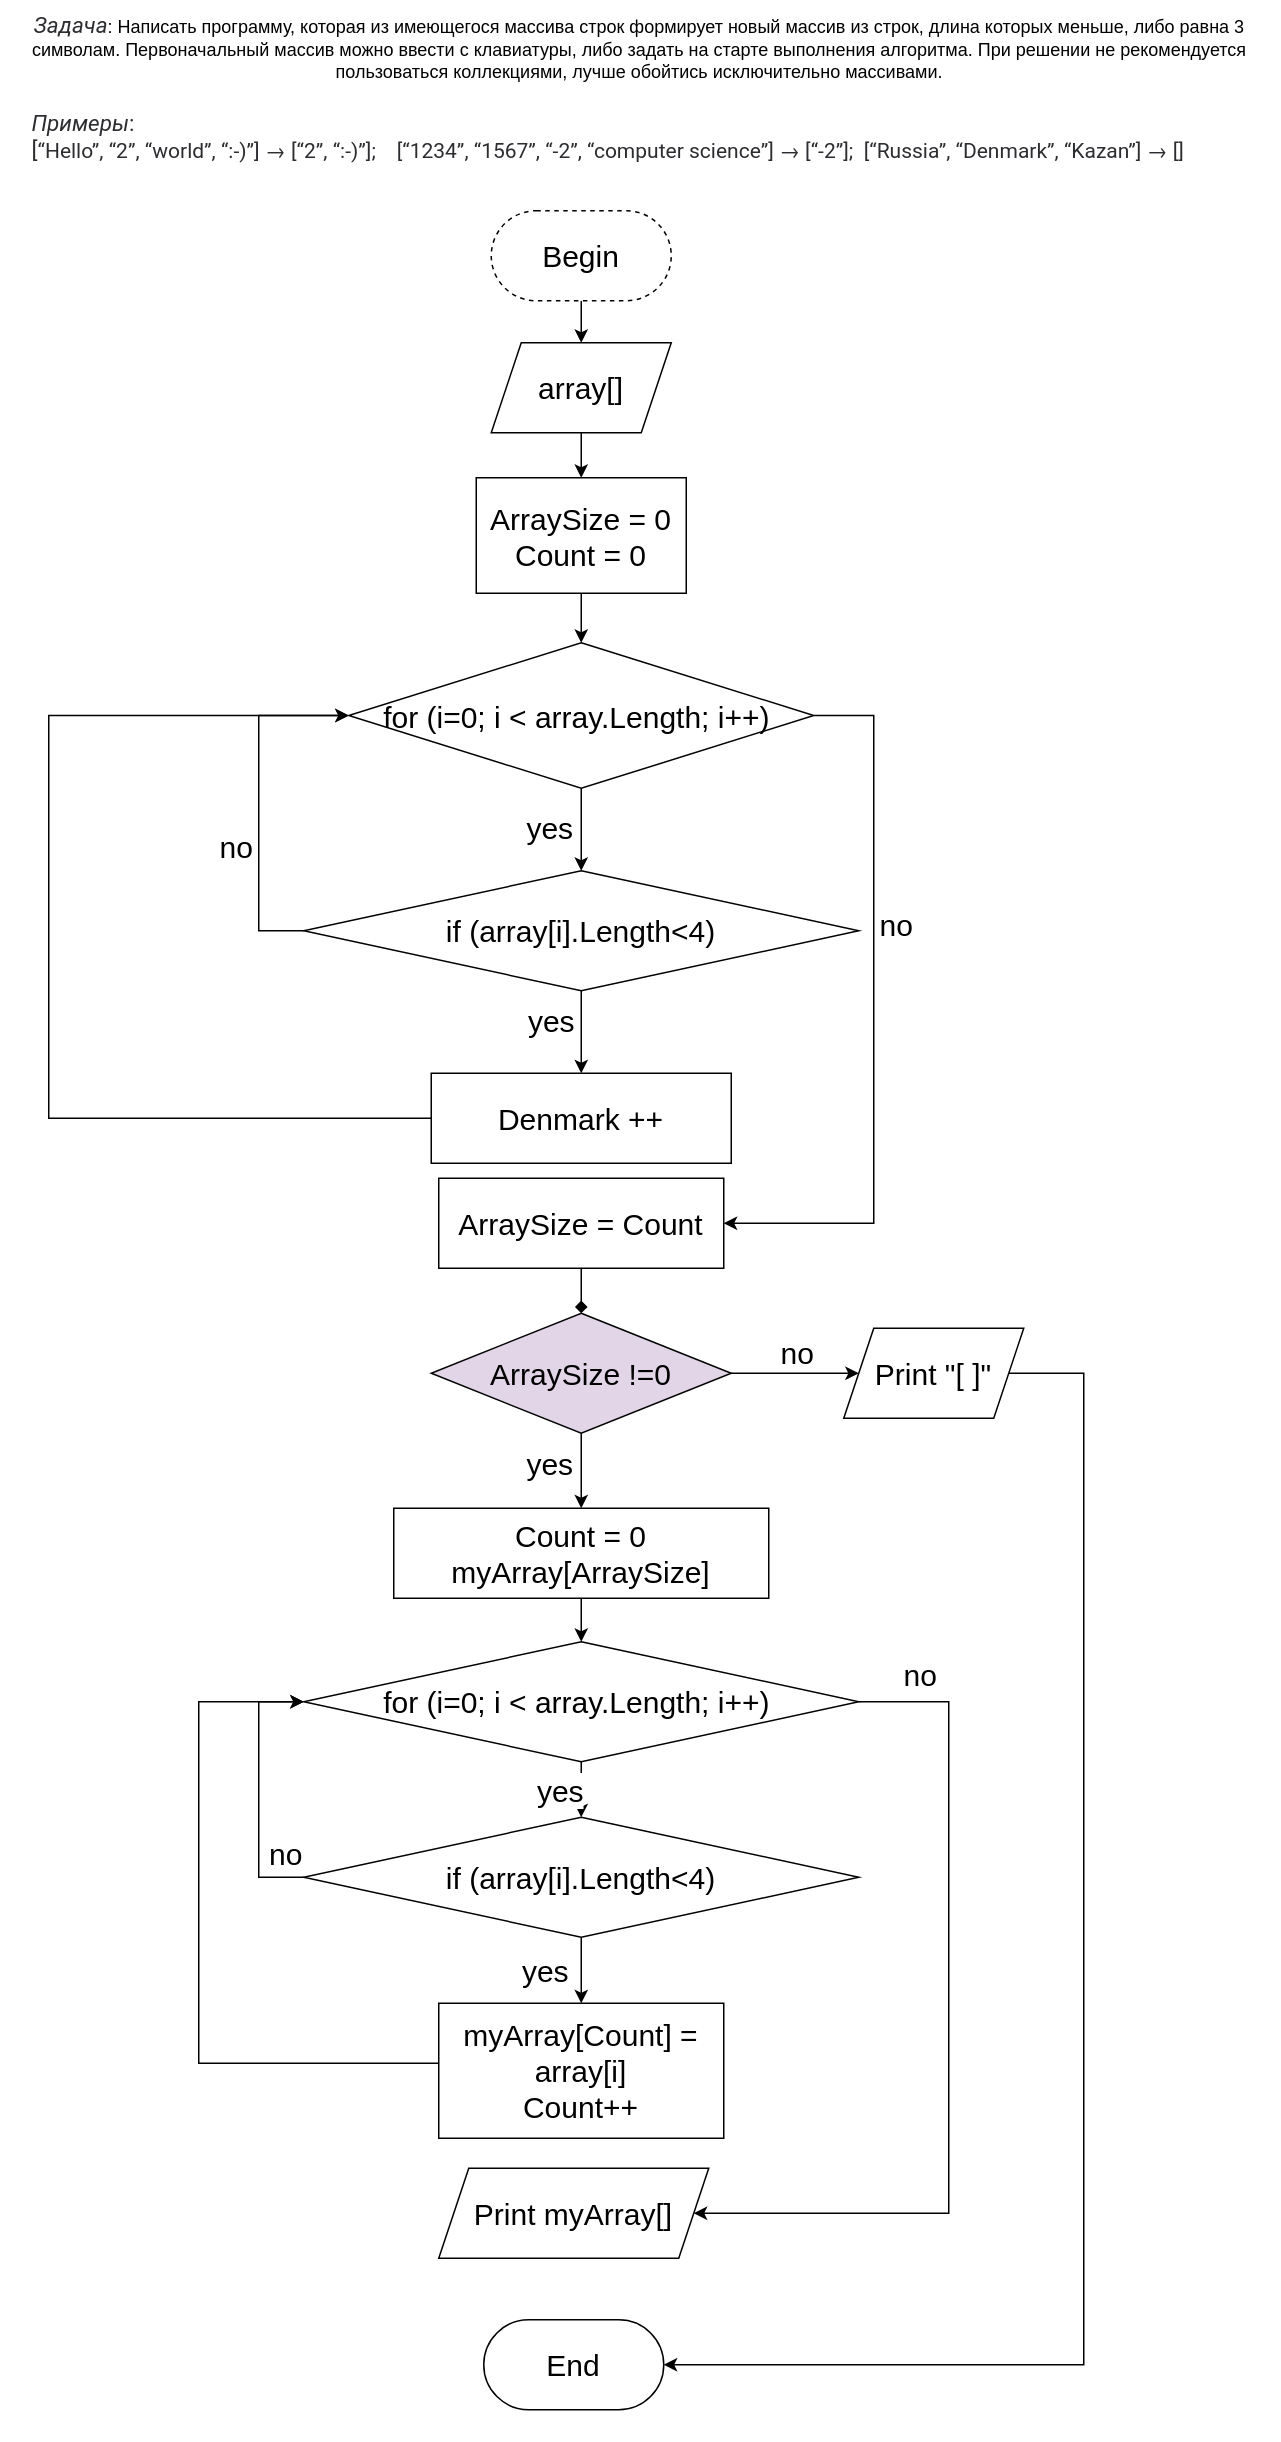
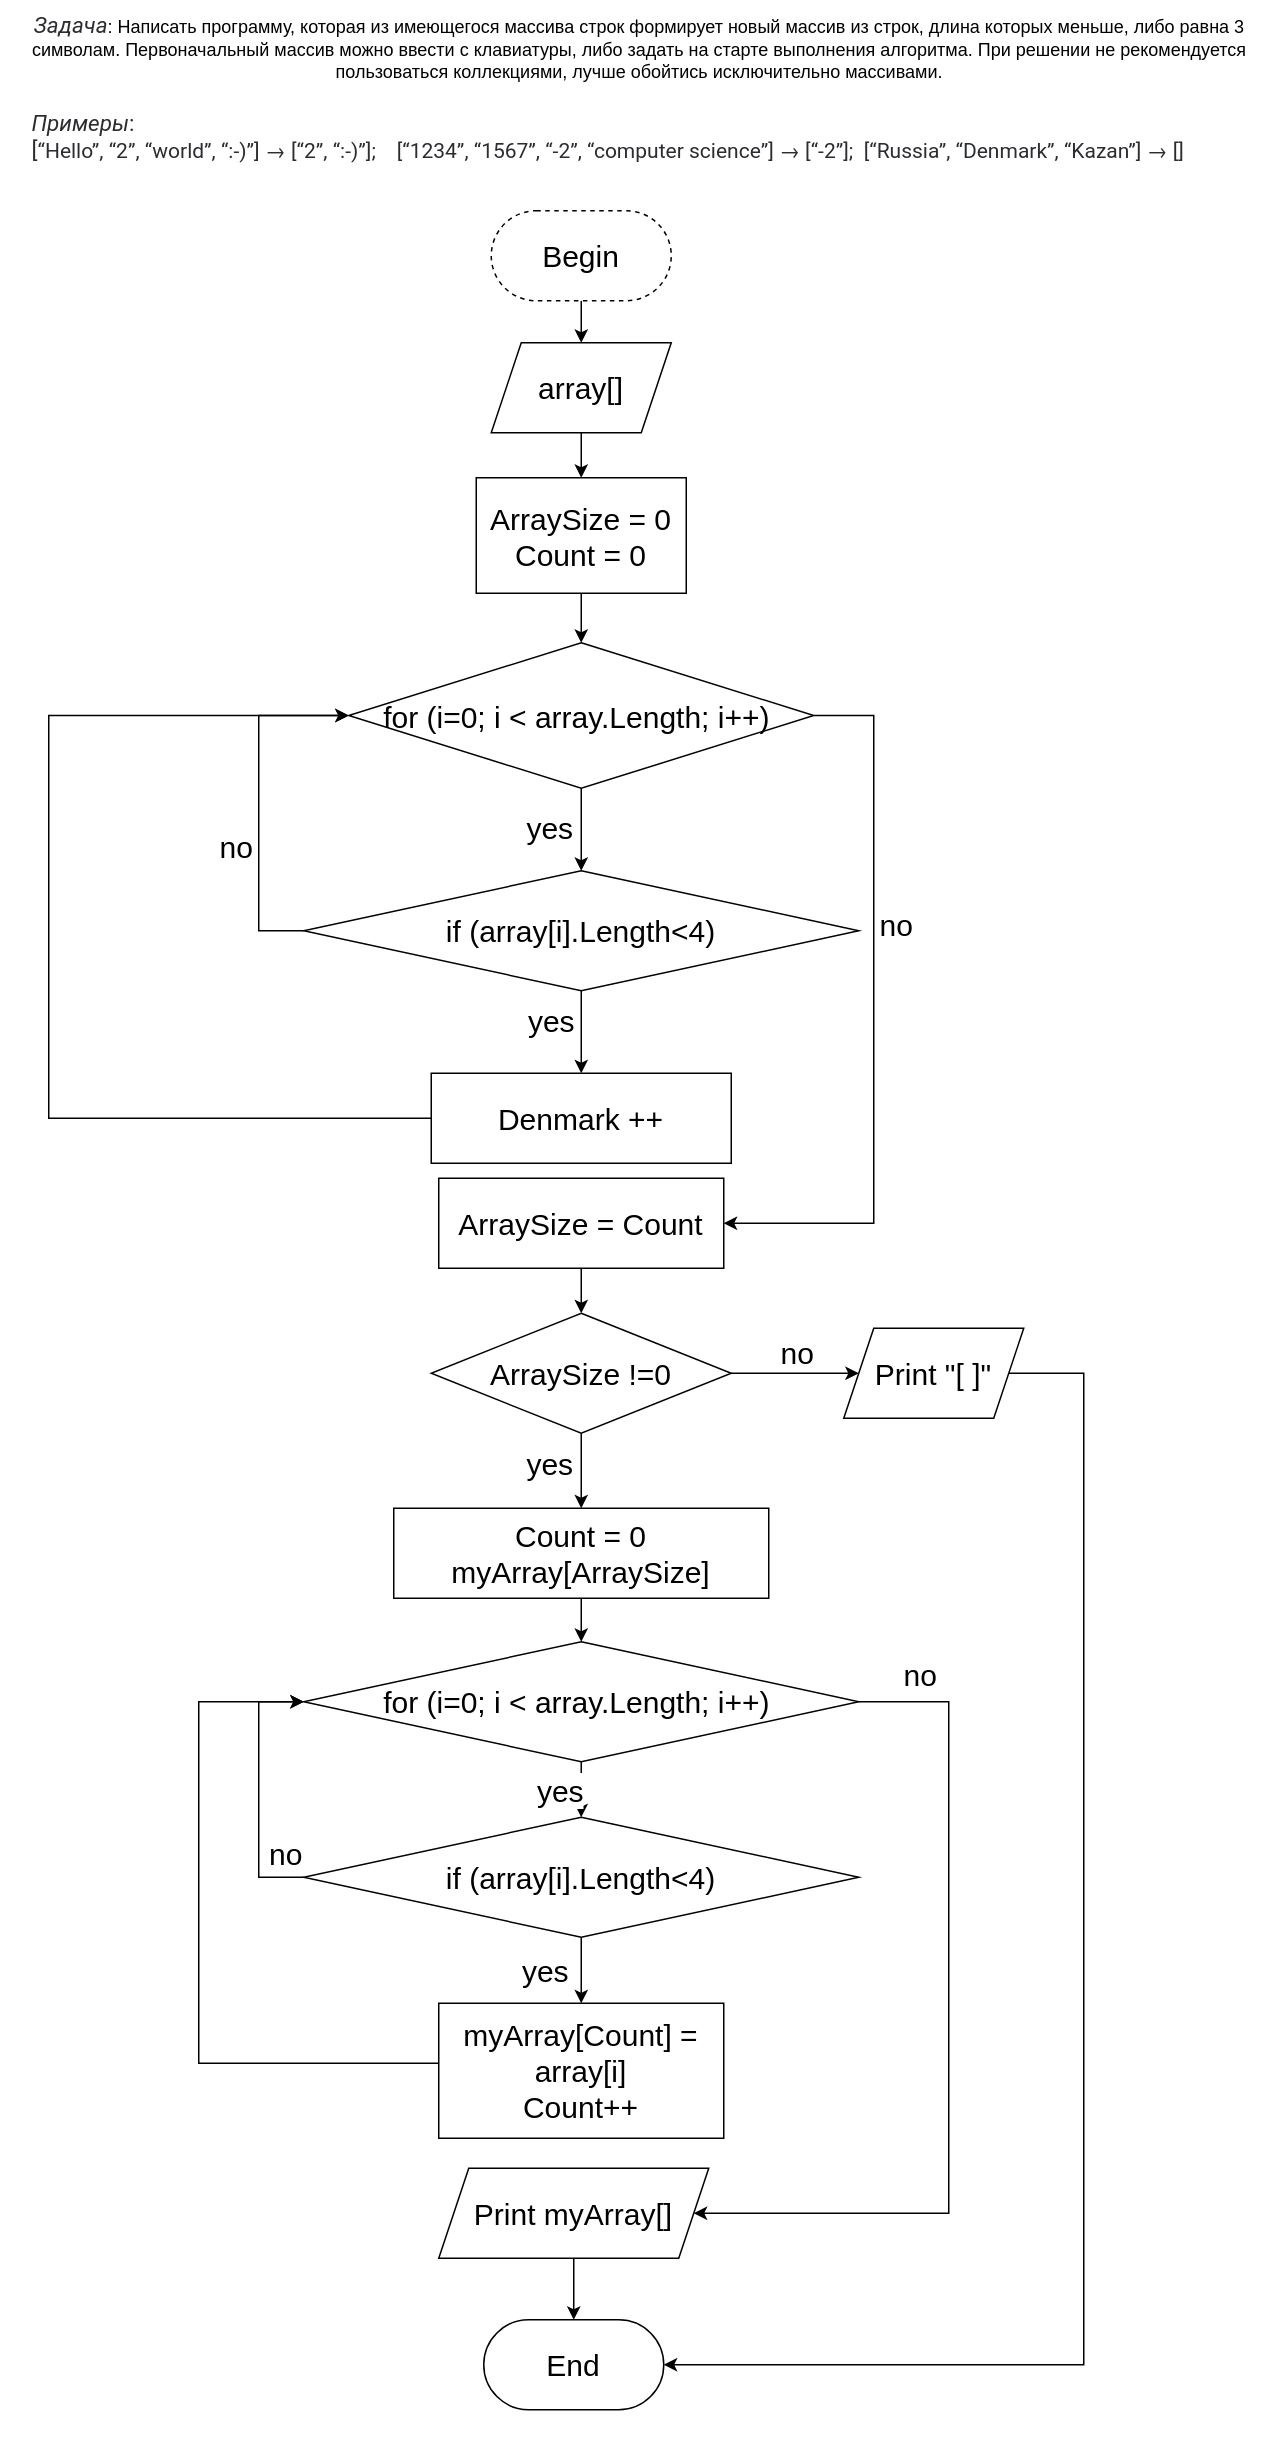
(581, 1301) -> (581, 1302)
(581, 1373) -> (581, 1373)
none -> (574, 2284)
